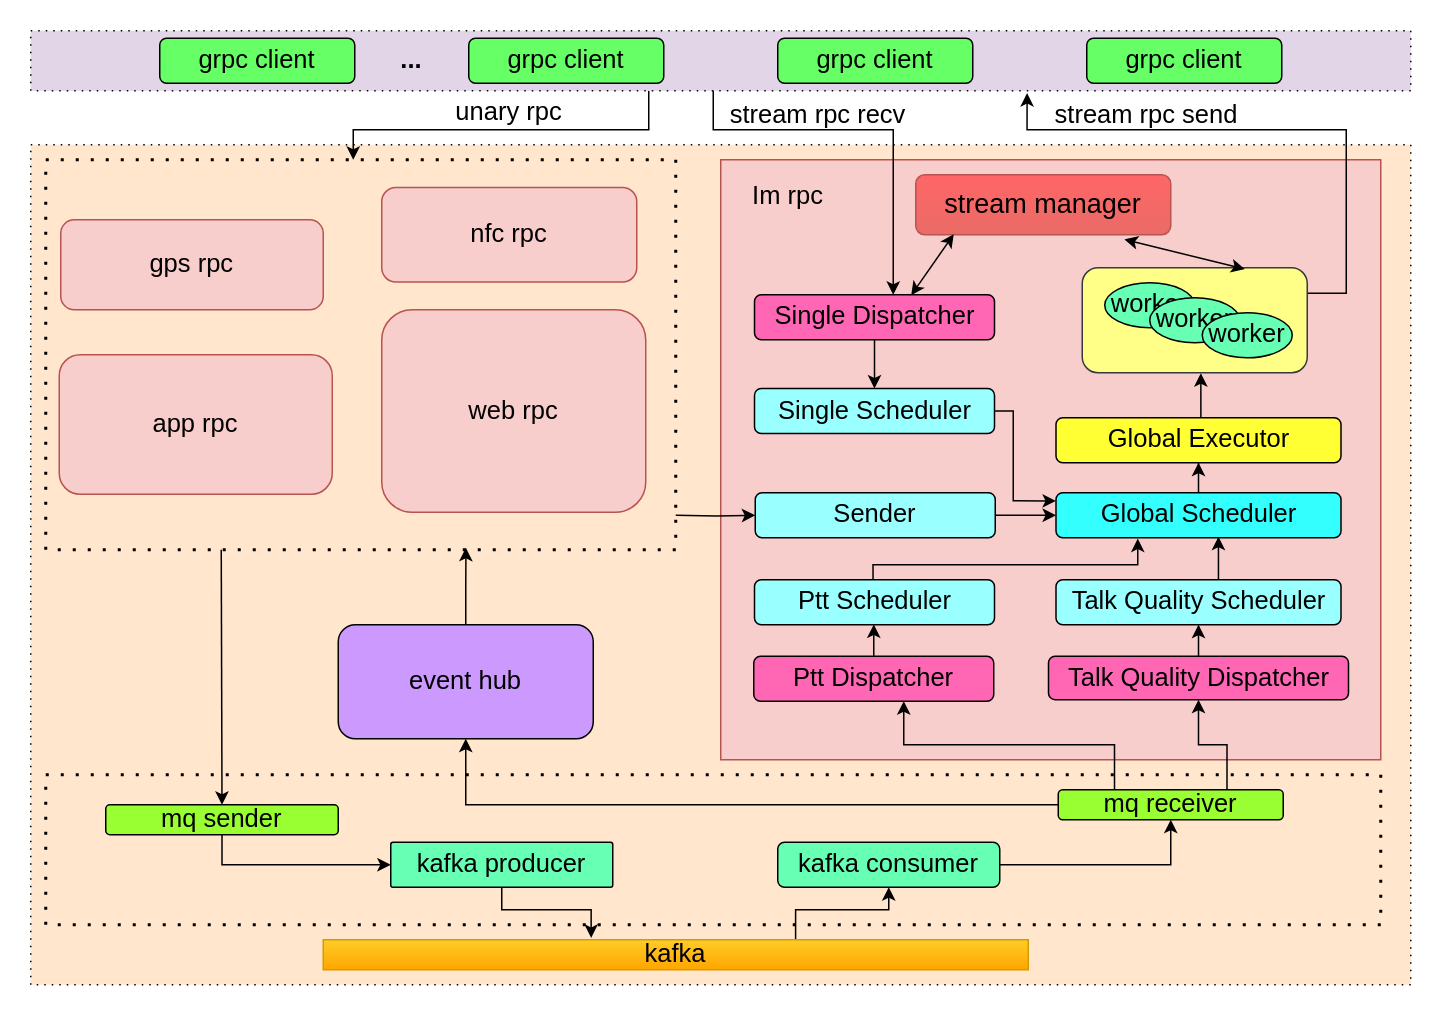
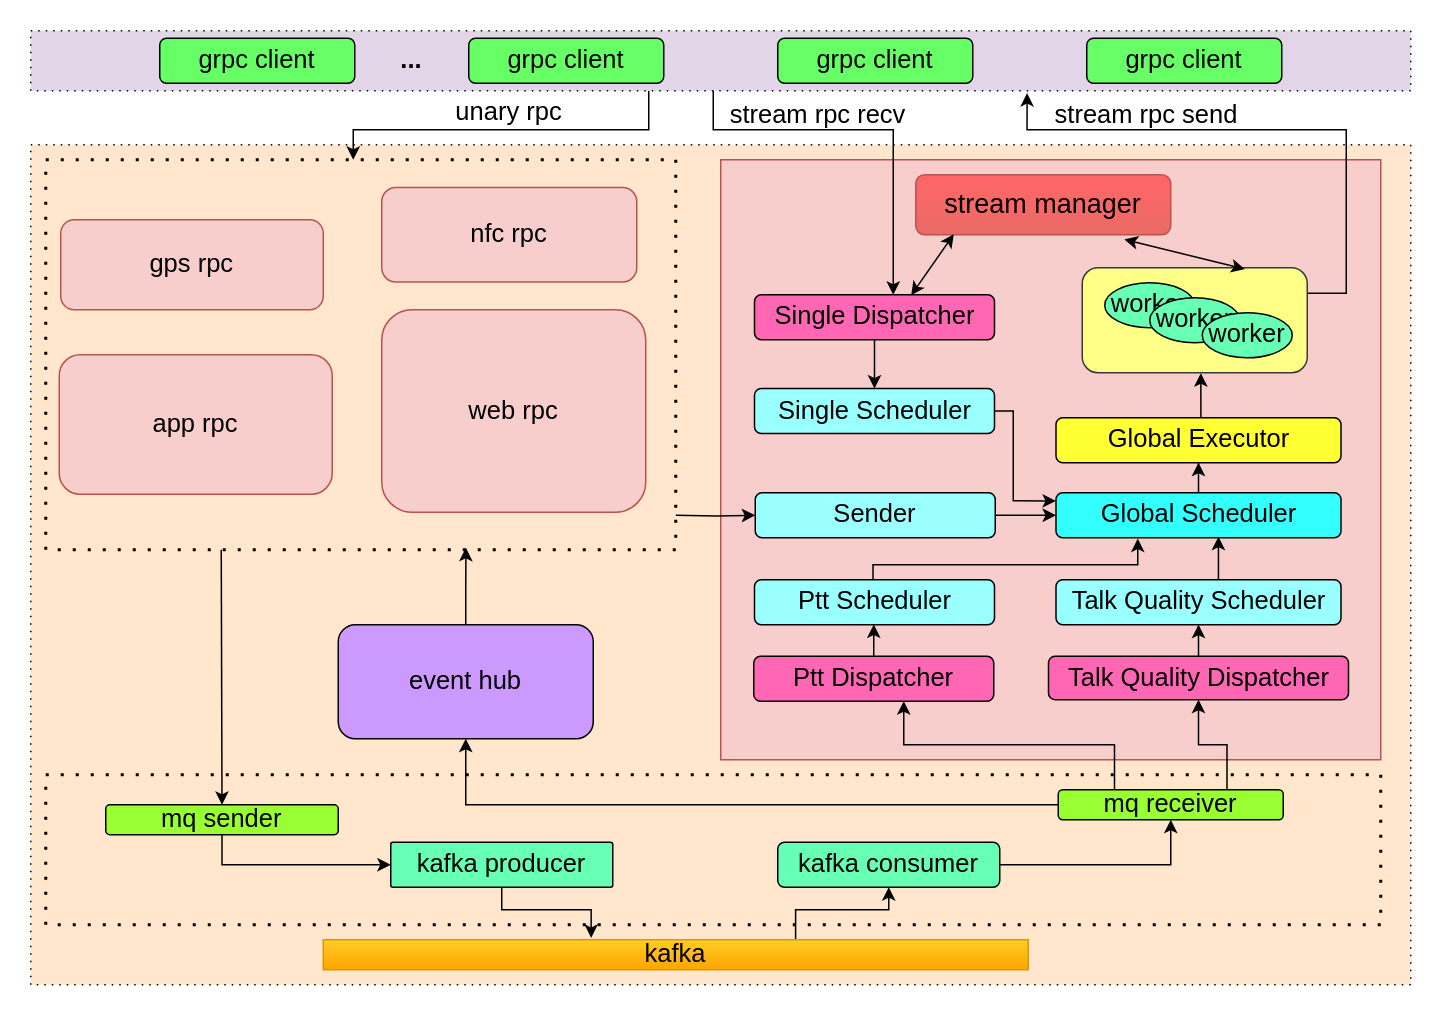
(788, 197) -> none
